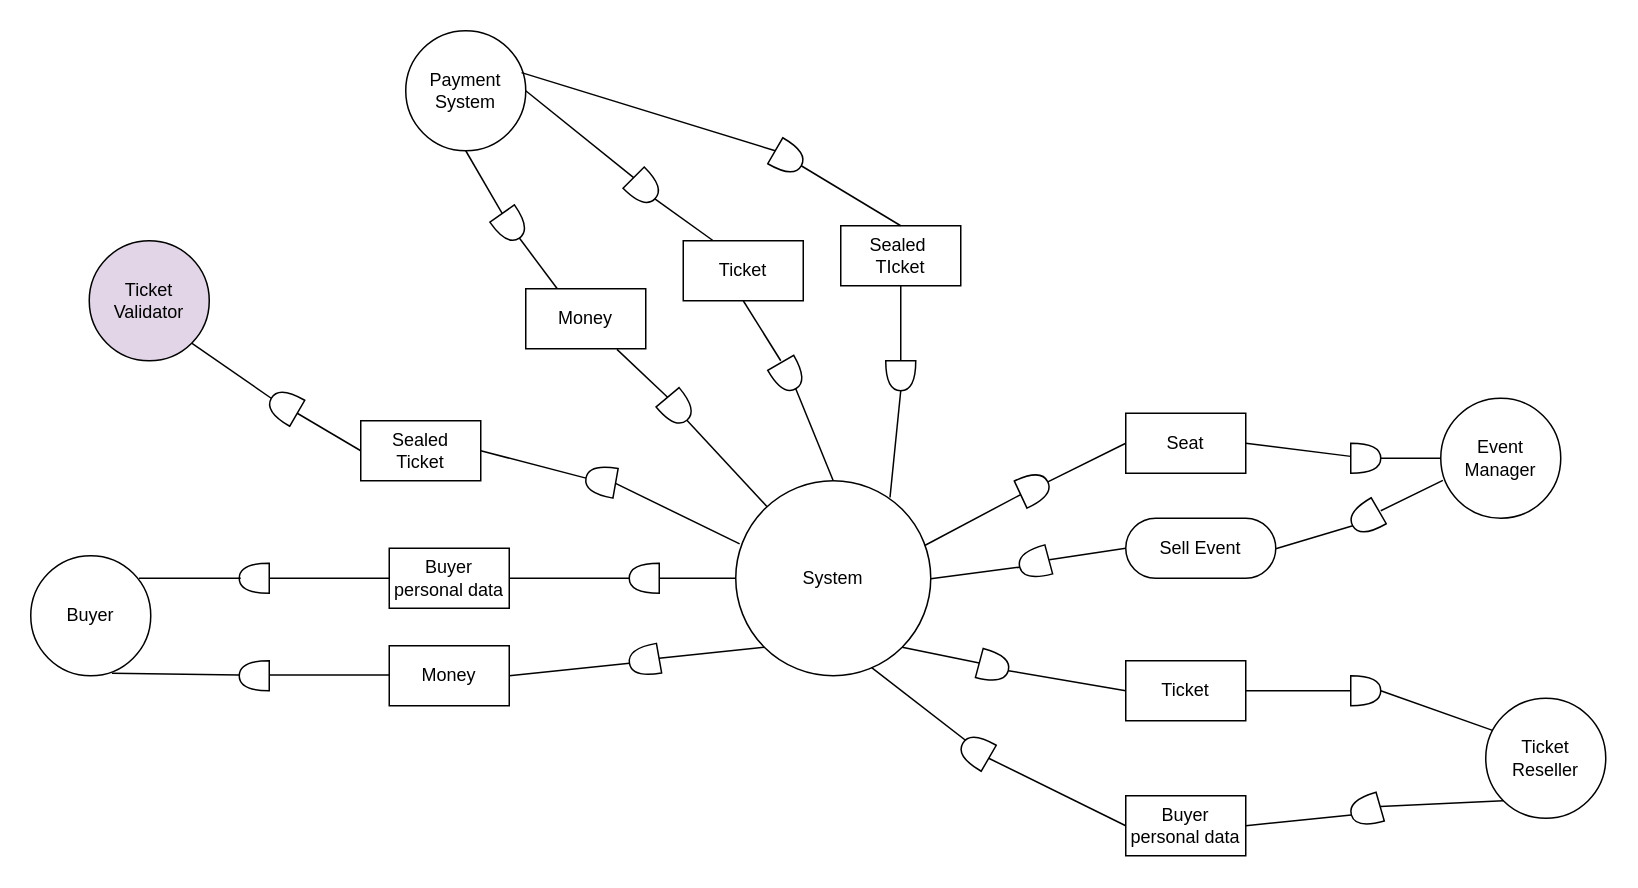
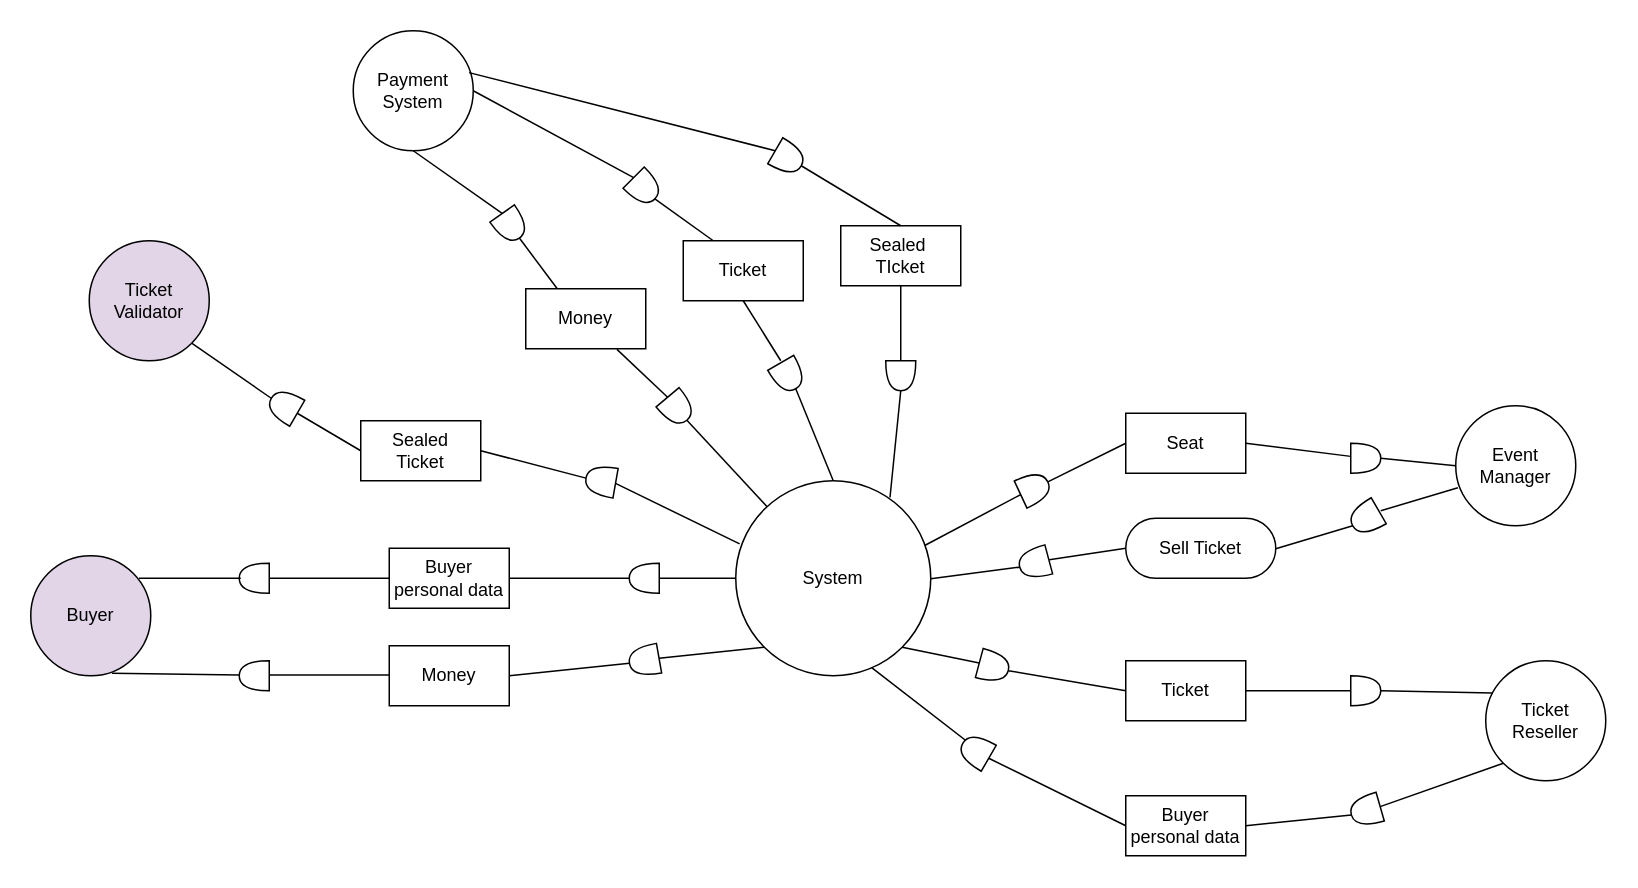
(466, 91) -> (413, 91)
(1501, 458) -> (1516, 466)
(1201, 548) -> (1201, 548)
(91, 616) -> (91, 616)
(1546, 758) -> (1546, 721)
